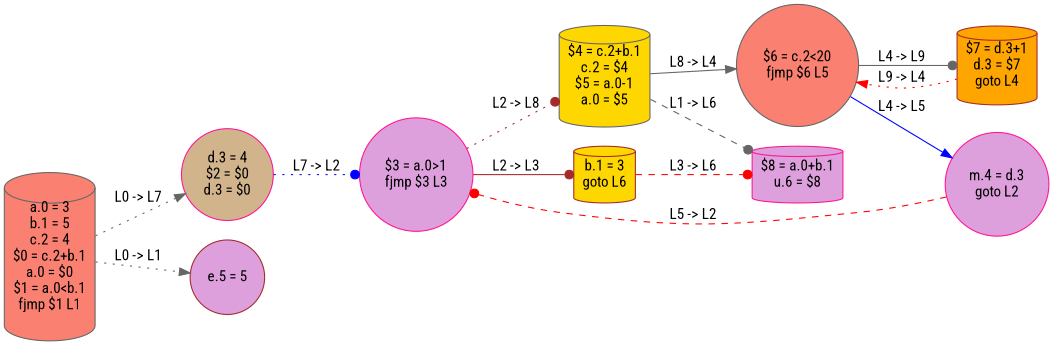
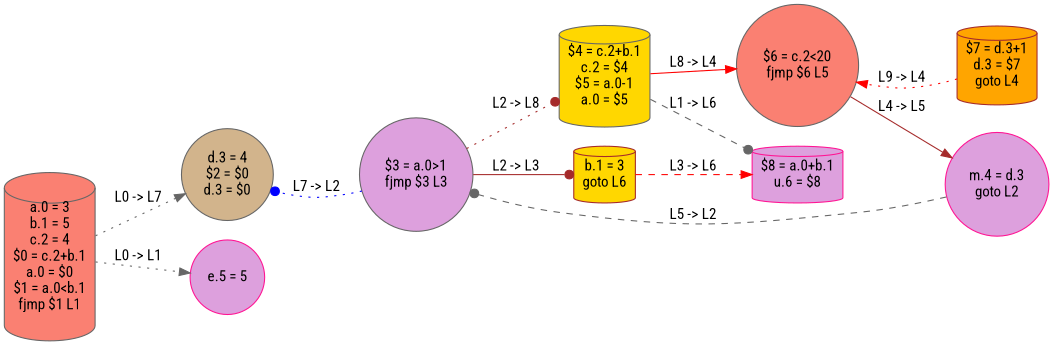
(903, 65) -> none
(688, 72) -> (688, 72)
(897, 124) -> (897, 124)
(227, 175) -> (227, 175)
(312, 175) -> (321, 197)
(416, 175) -> (416, 175)
(689, 175) -> (689, 175)
(712, 224) -> (712, 224)
(227, 277) -> (227, 277)
